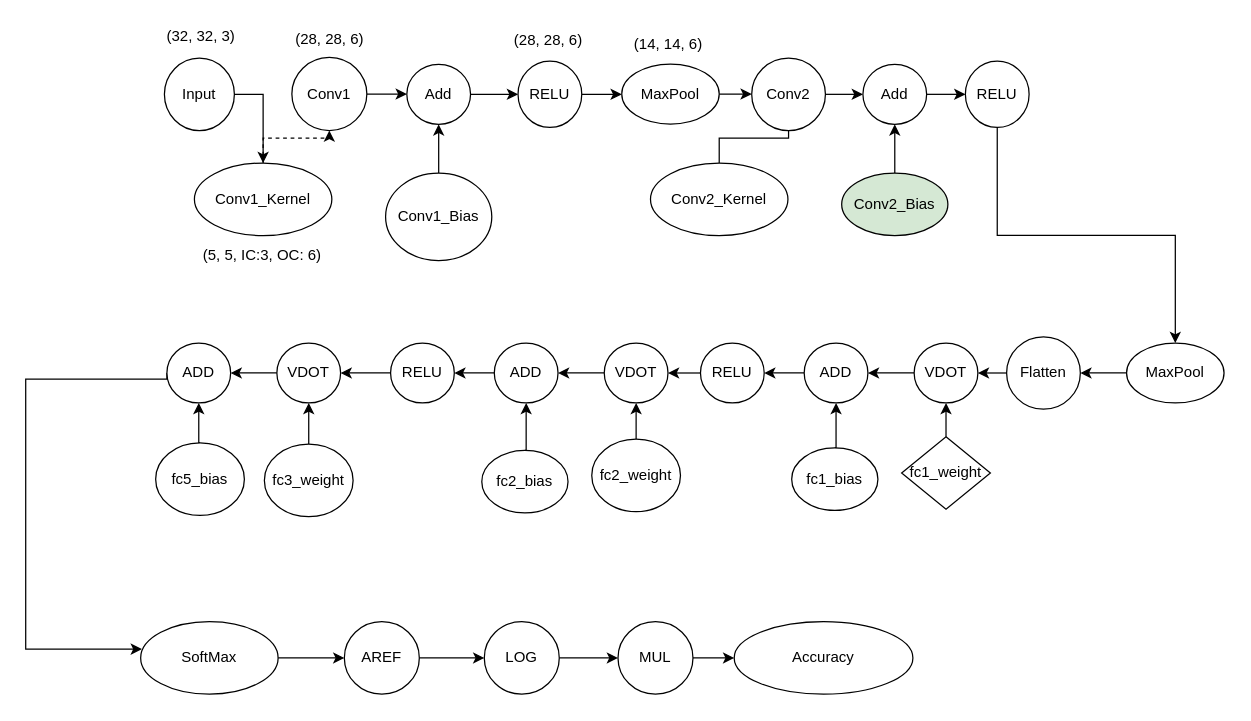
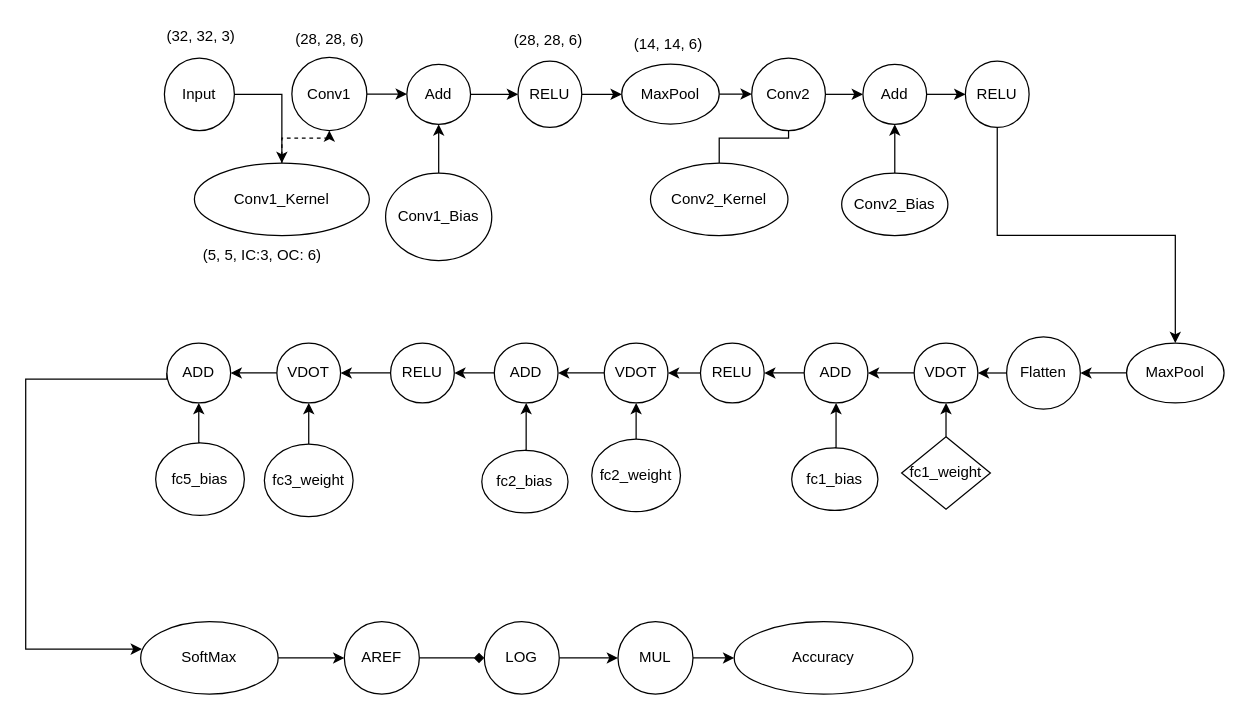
(263, 199) -> (282, 199)
(895, 204) -> (895, 204)
(474, 658) -> (473, 658)
